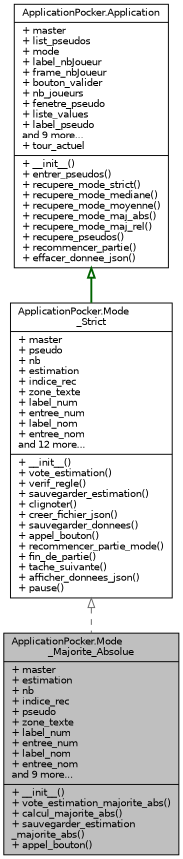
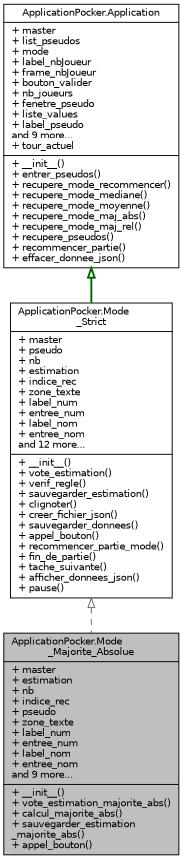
(81, 185) -> (91, 185)
